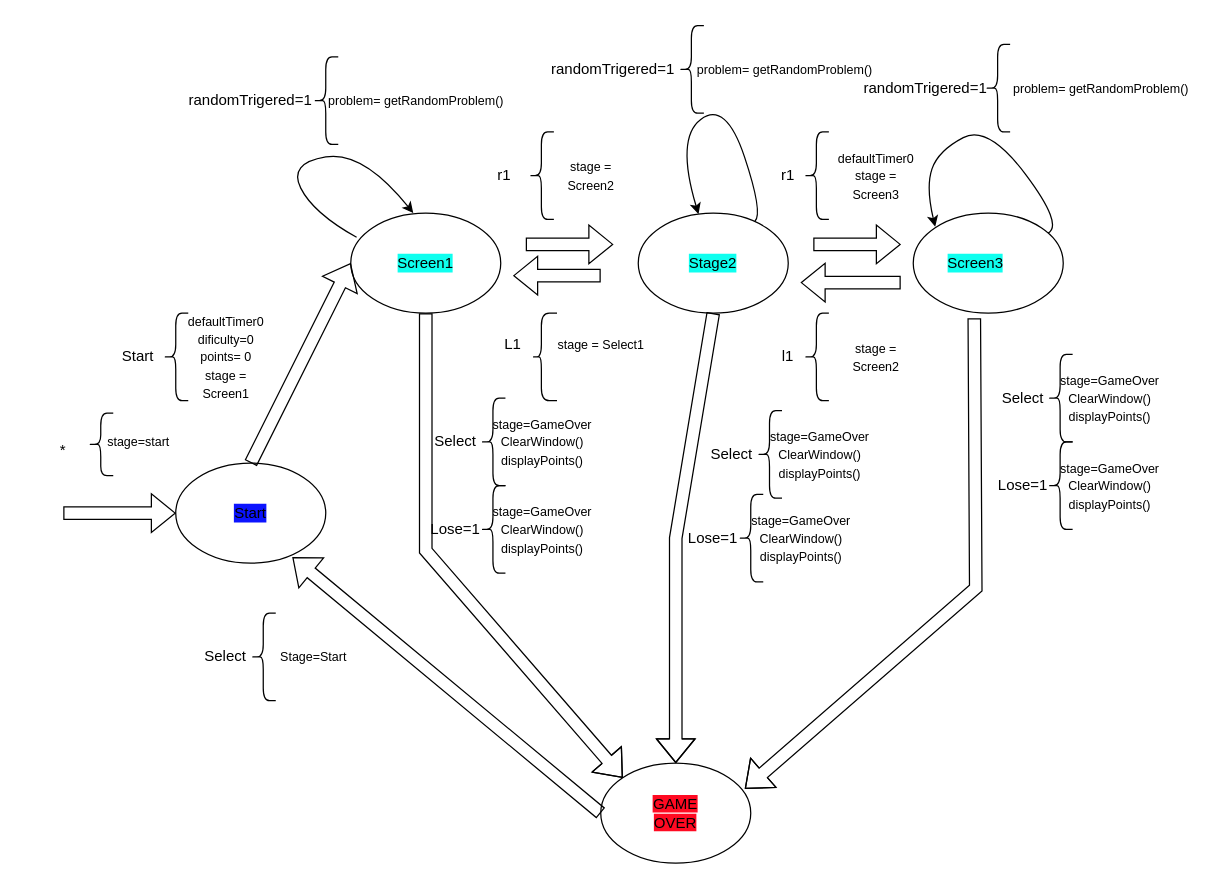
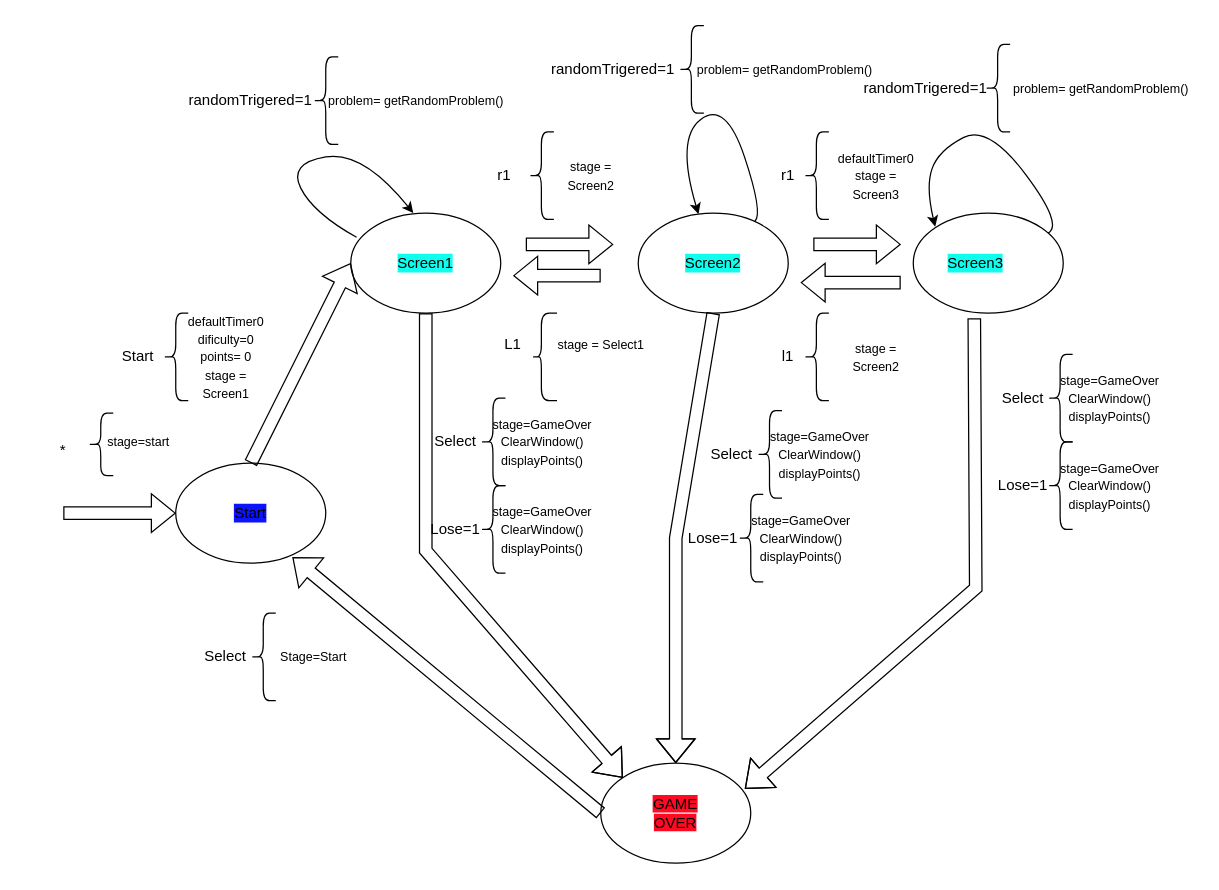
(713, 263) -> (713, 263)
